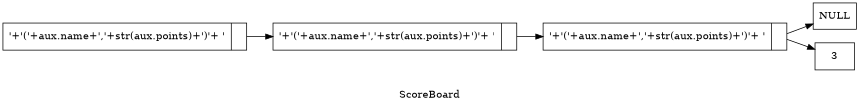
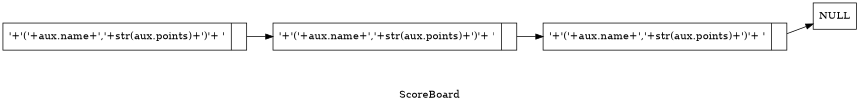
(835, 56) -> none
